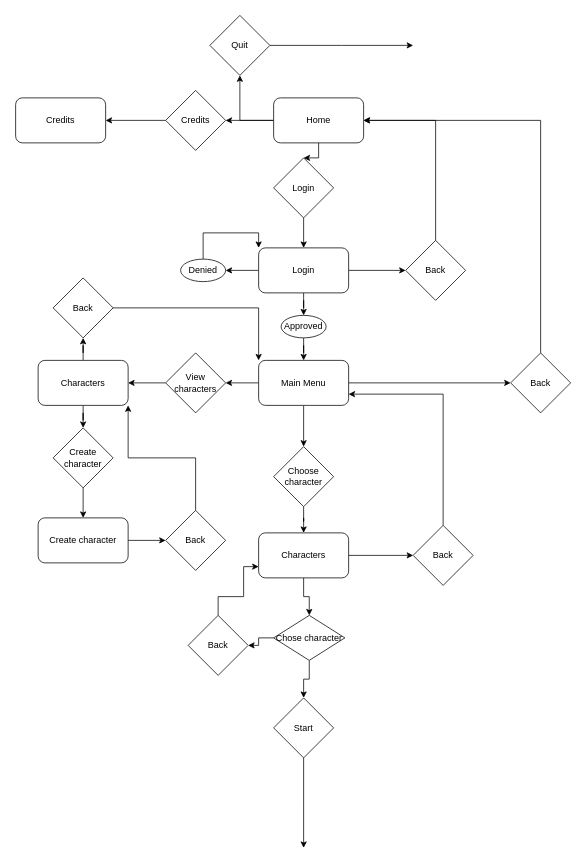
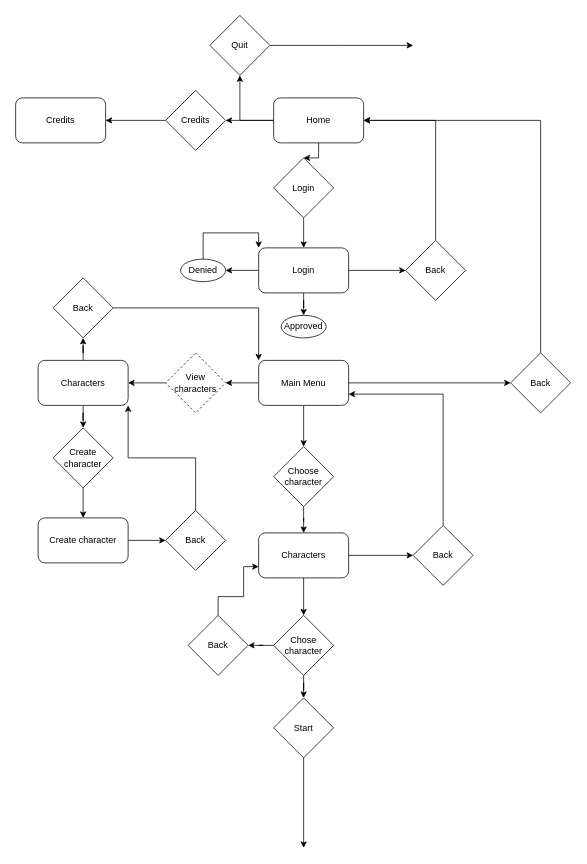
(303, 352) -> none
(195, 383) -> (195, 383)
(309, 638) -> (303, 645)
